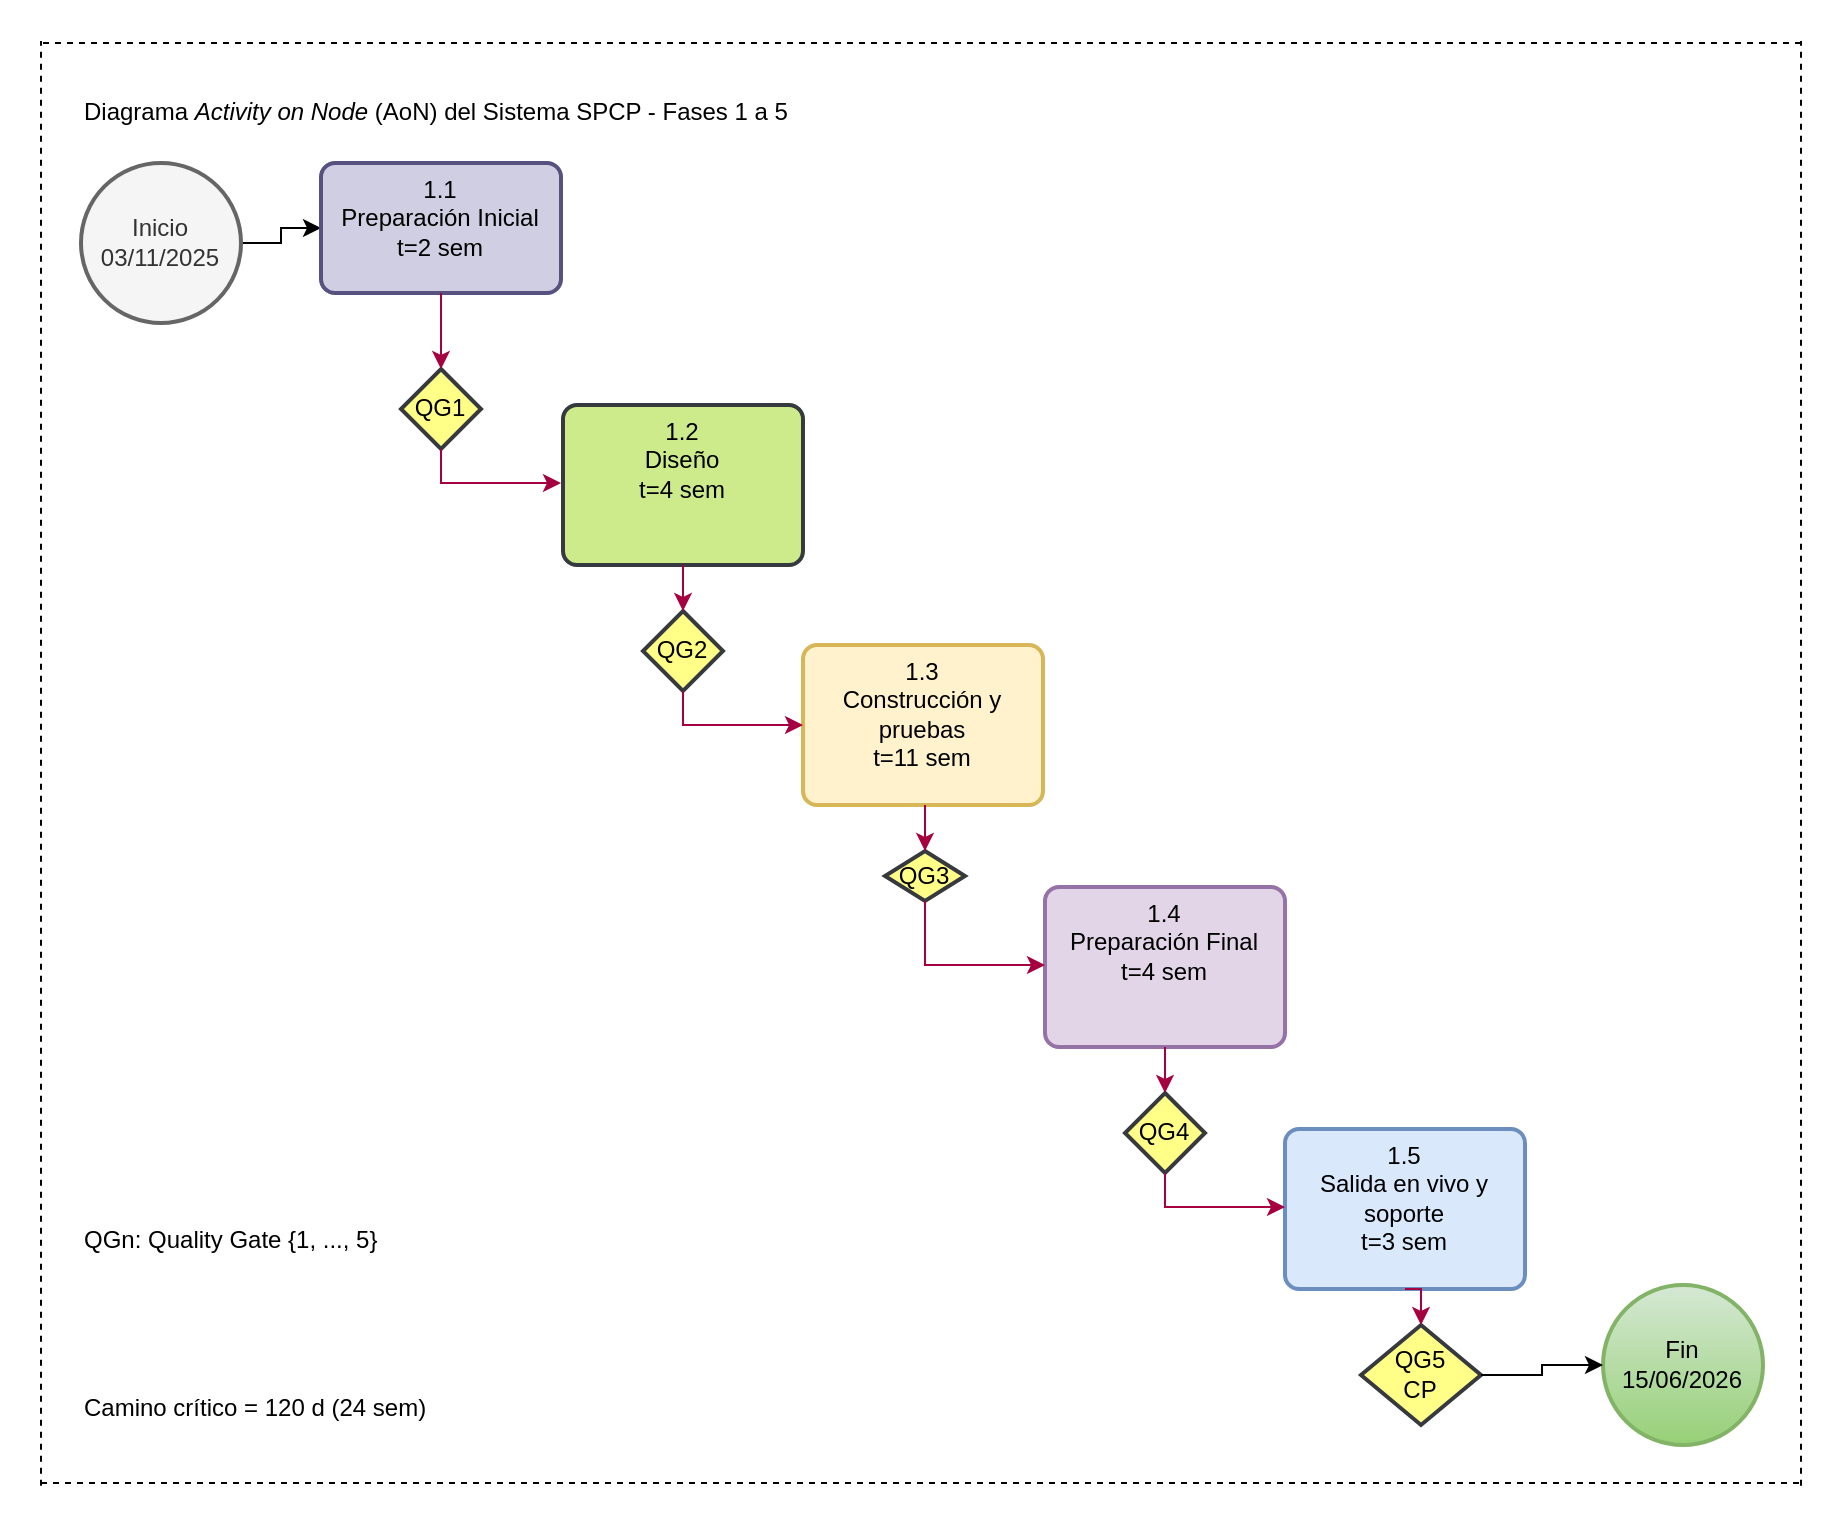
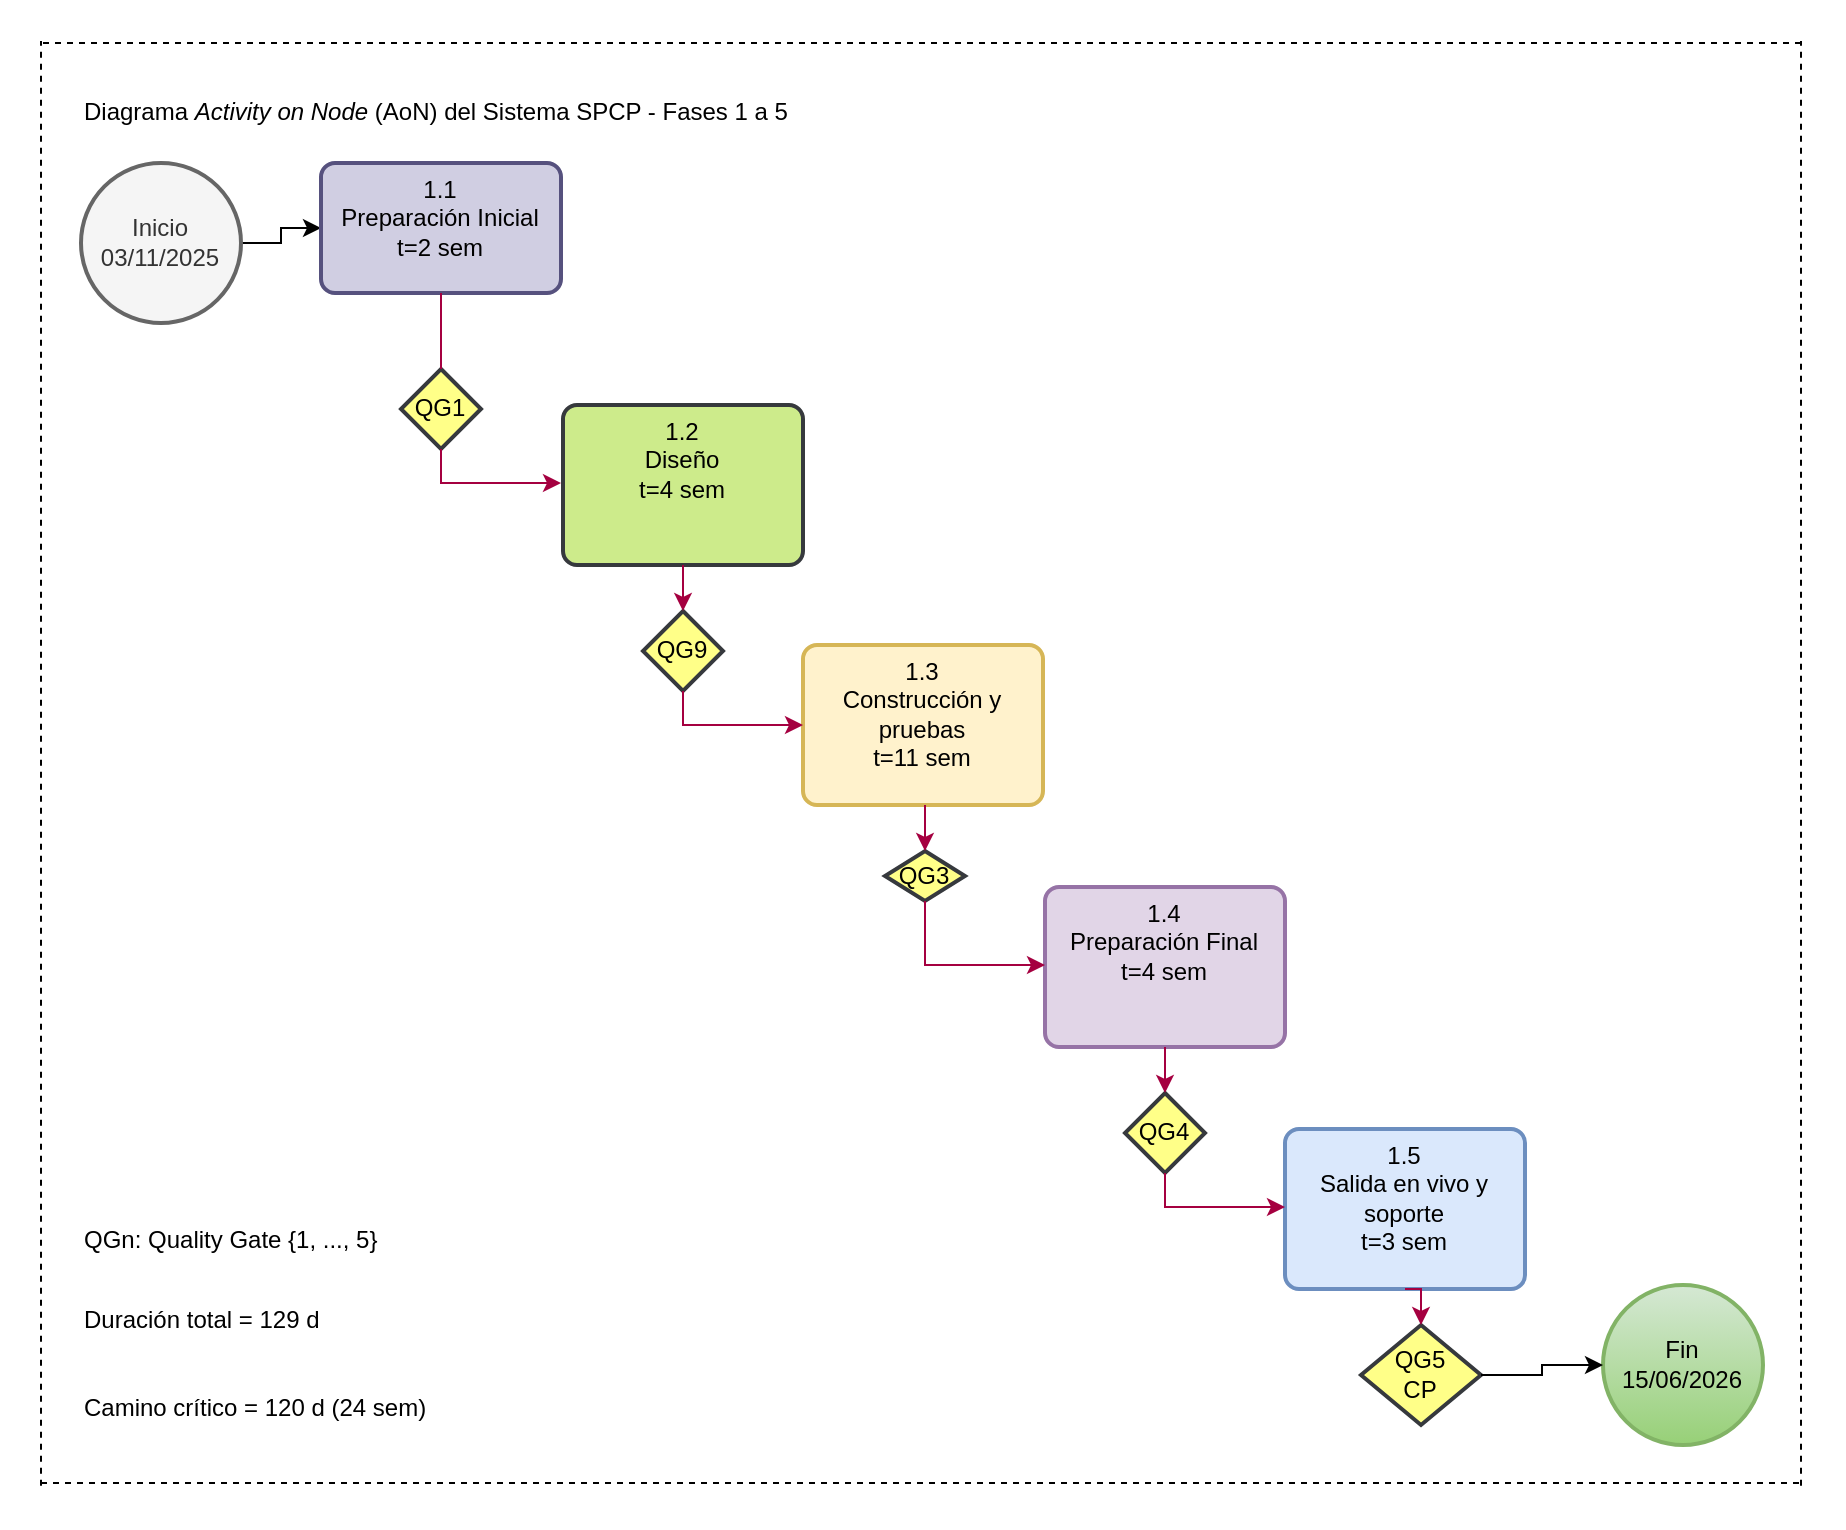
(441, 354) -> (441, 359)
(683, 651) -> (683, 651)
none -> (261, 1321)
